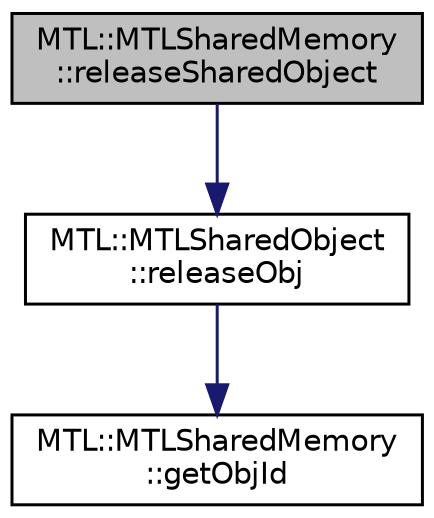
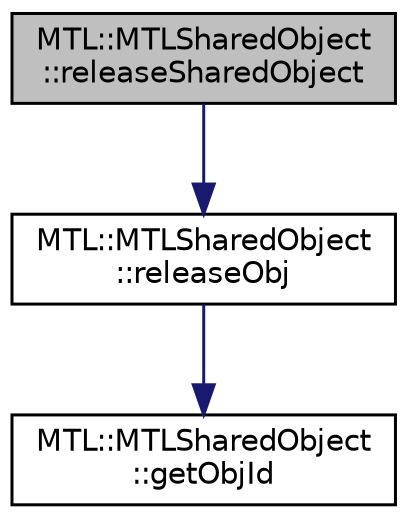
(217, 58) -> (204, 58)
(217, 460) -> (204, 460)
